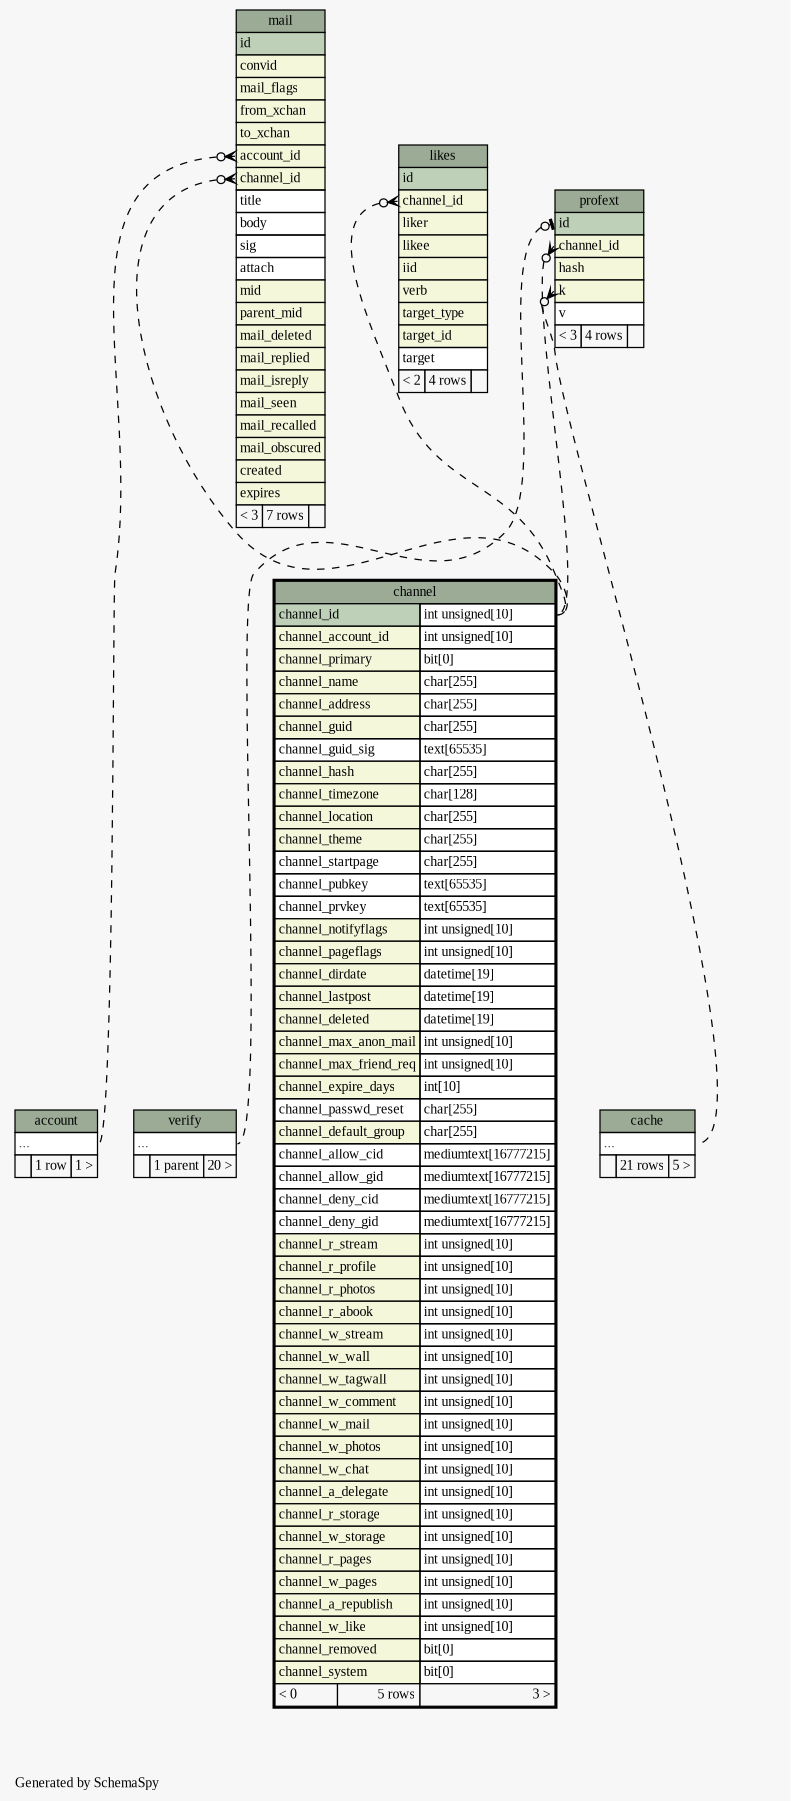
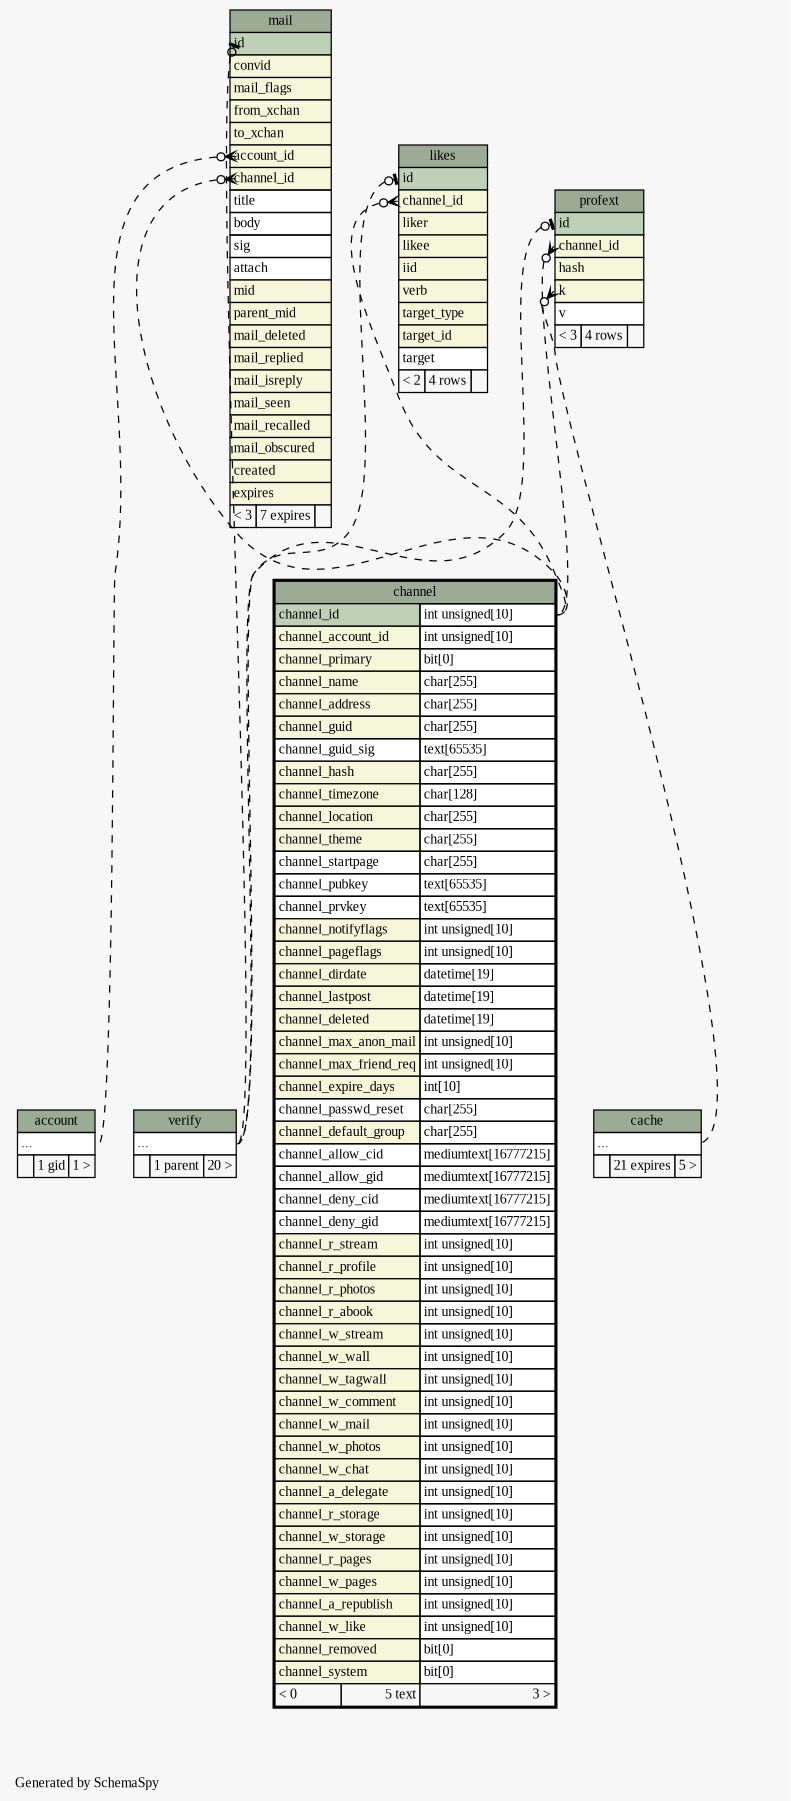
(286, 516) -> (286, 516)
none -> (346, 536)
none -> (236, 600)
(51, 1166) -> (51, 1166)
(642, 1166) -> (642, 1166)
(397, 1694) -> (401, 1694)
